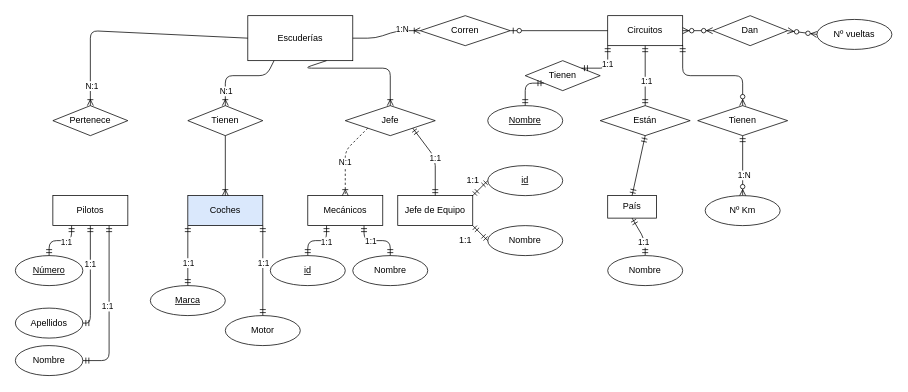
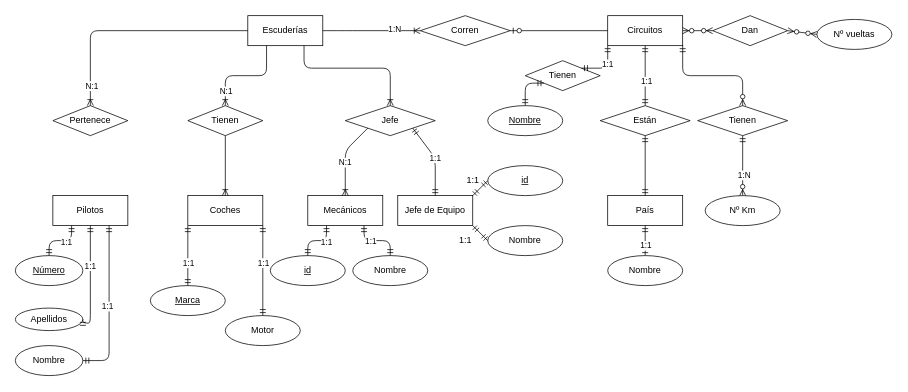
(300, 38) -> (285, 30)
(356, 140) -> (356, 140)
(632, 207) -> (645, 210)
(225, 210) -> (225, 210)
(49, 323) -> (49, 319)
